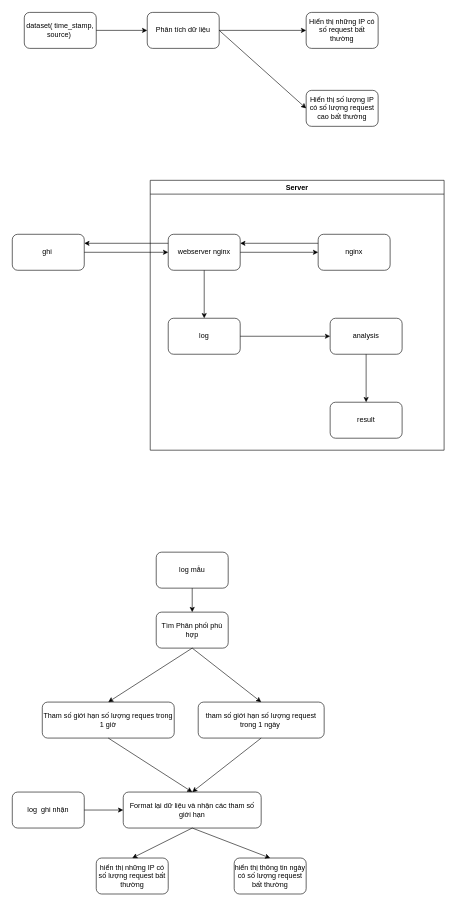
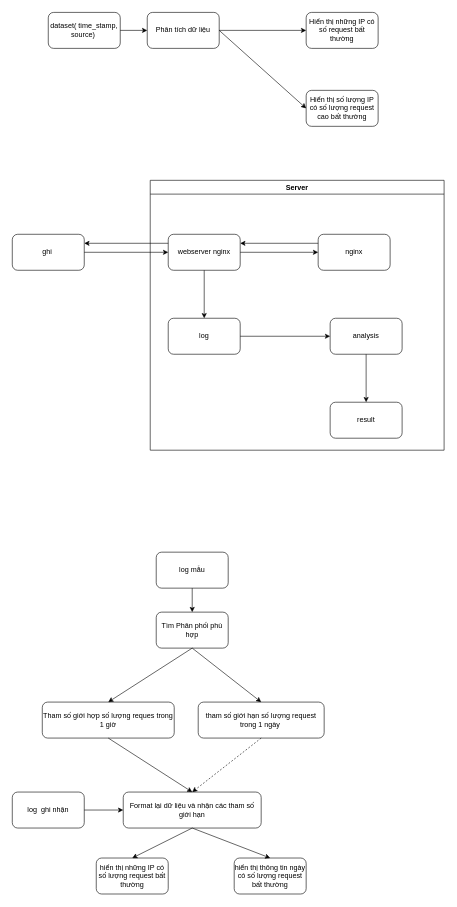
(60, 30) -> (84, 30)
(108, 720) -> (108, 720)
(229, 764) -> (229, 764)
